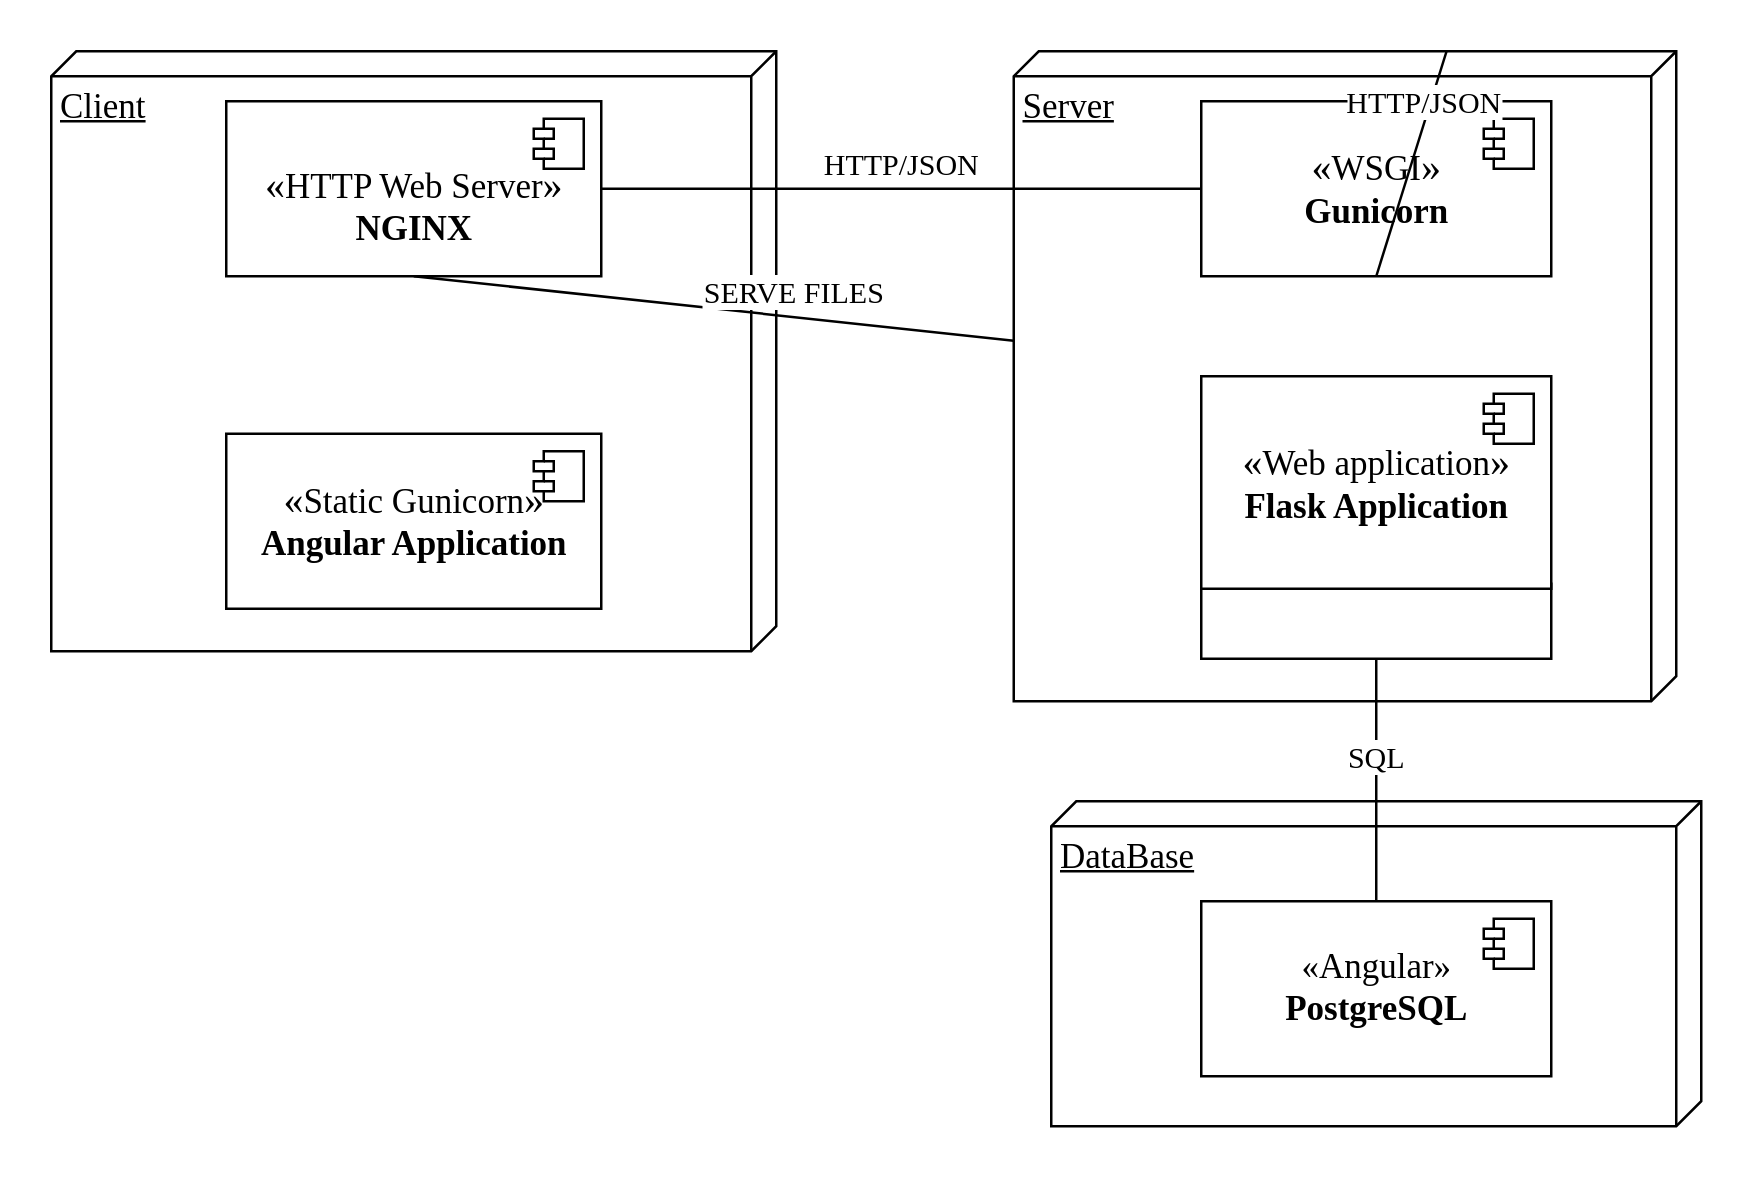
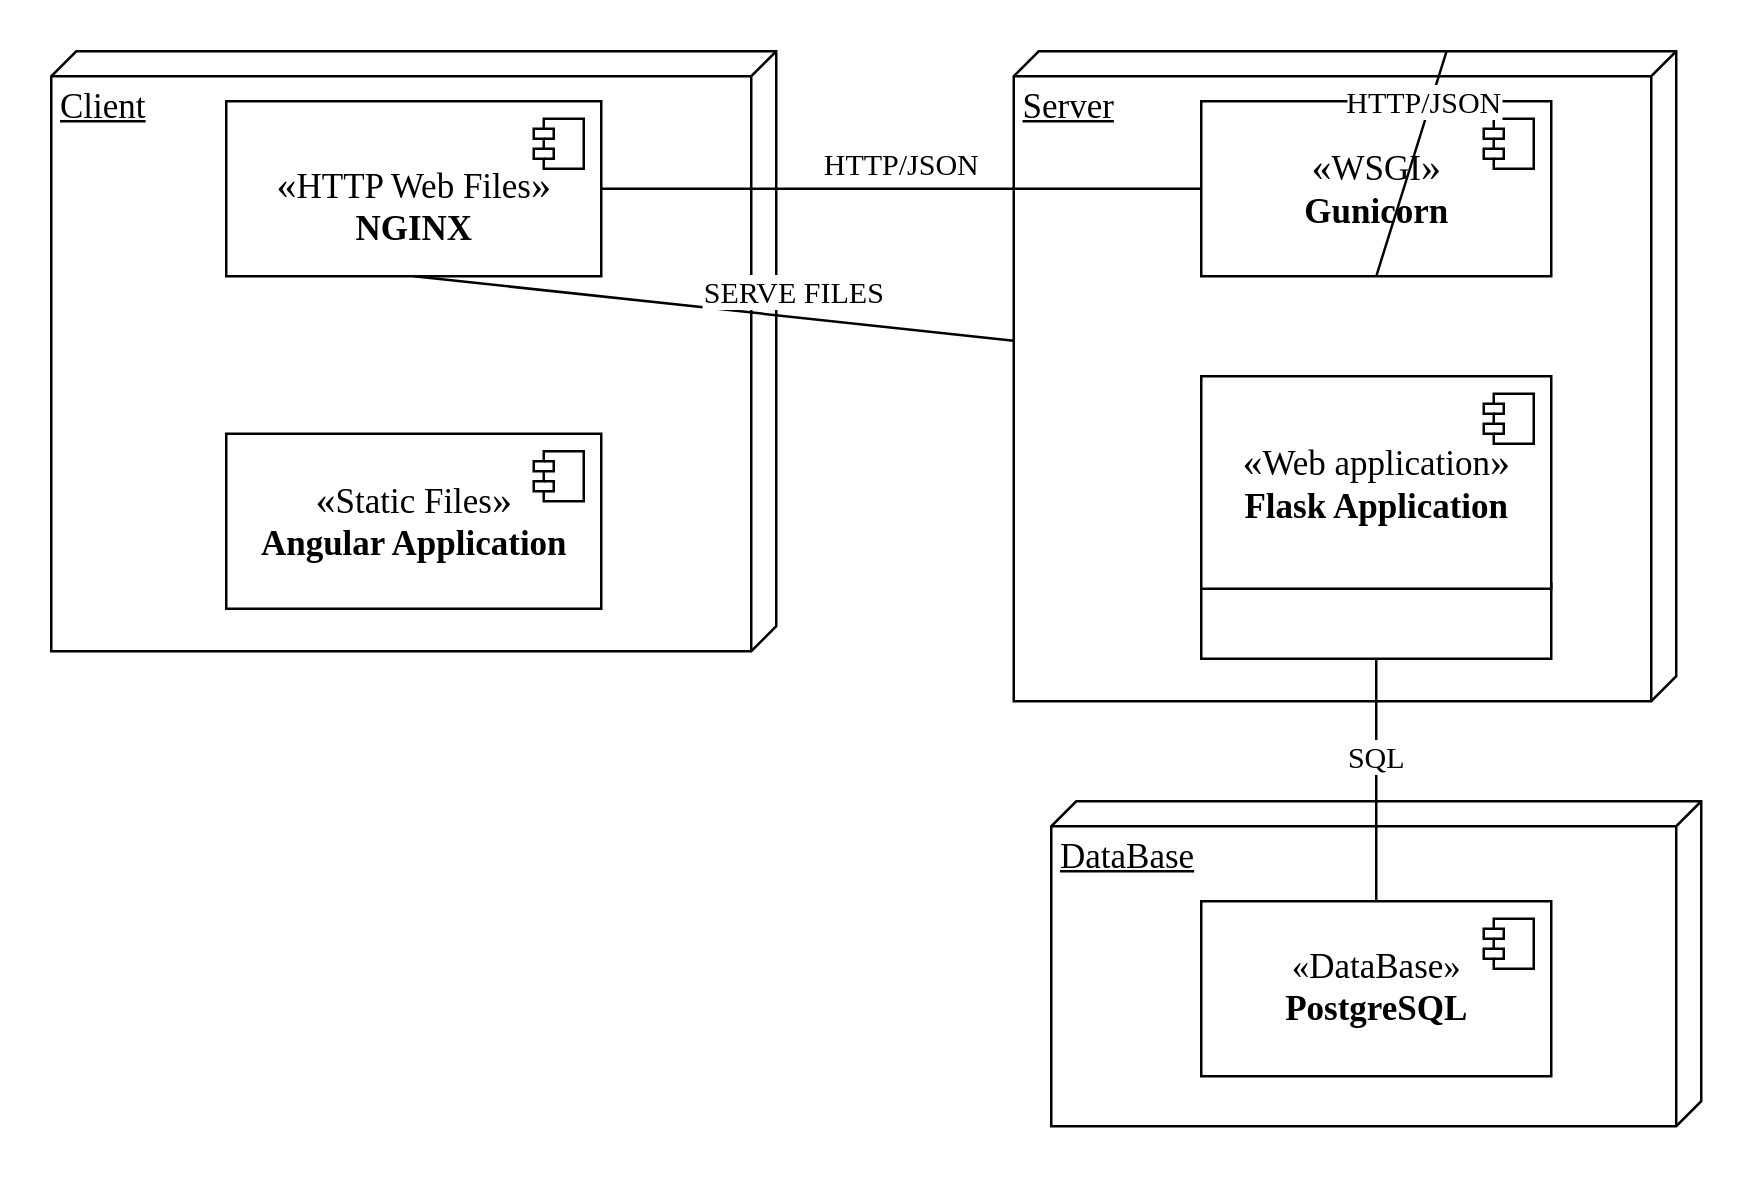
(415, 189) -> (415, 189)
(415, 521) -> (415, 521)
(1378, 989) -> (1378, 989)
